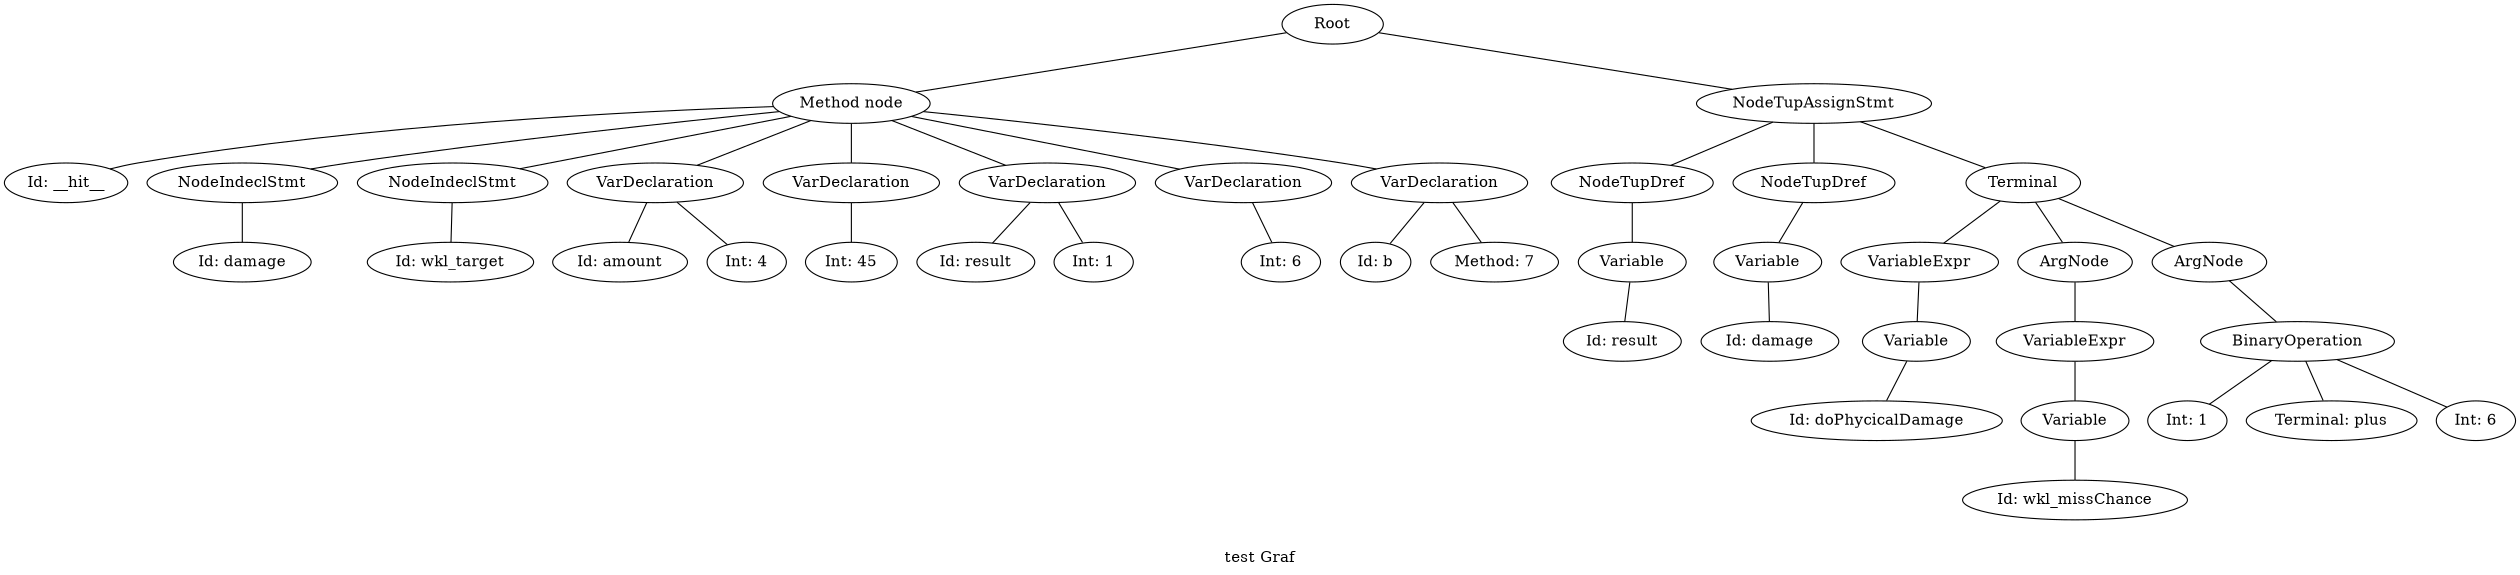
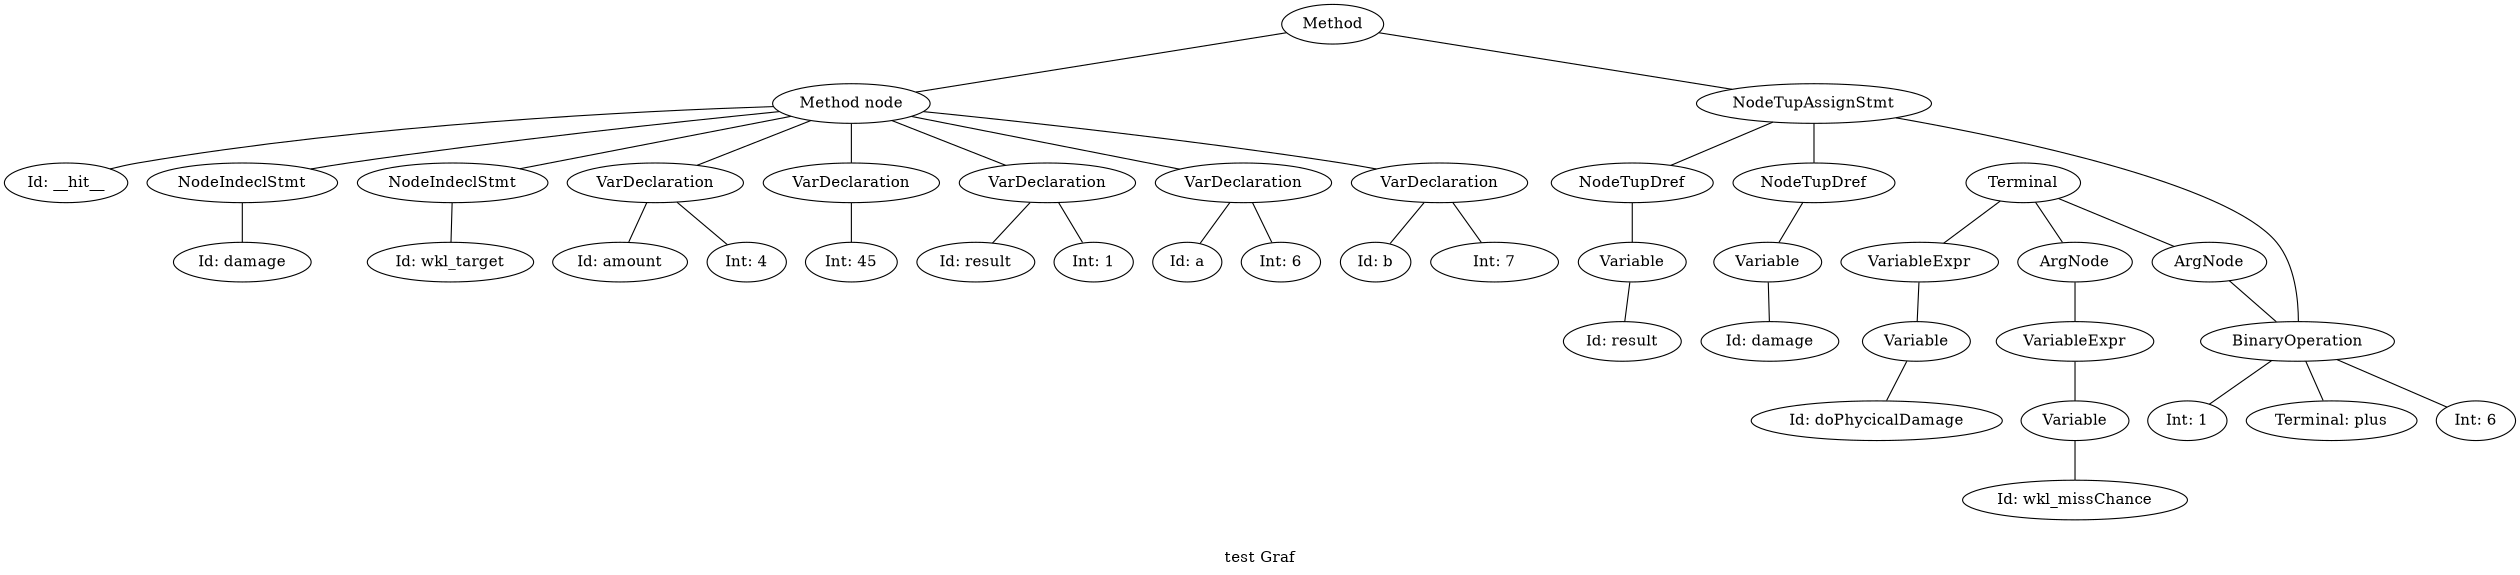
(1333, 24) -> (1333, 24)
(1923, 145) -> (2134, 172)
none -> (1187, 262)
(1495, 262) -> (1495, 262)
